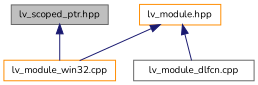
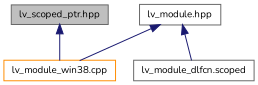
(180, 15) -> (180, 15)
(60, 70) -> (60, 70)
(194, 70) -> (194, 70)
